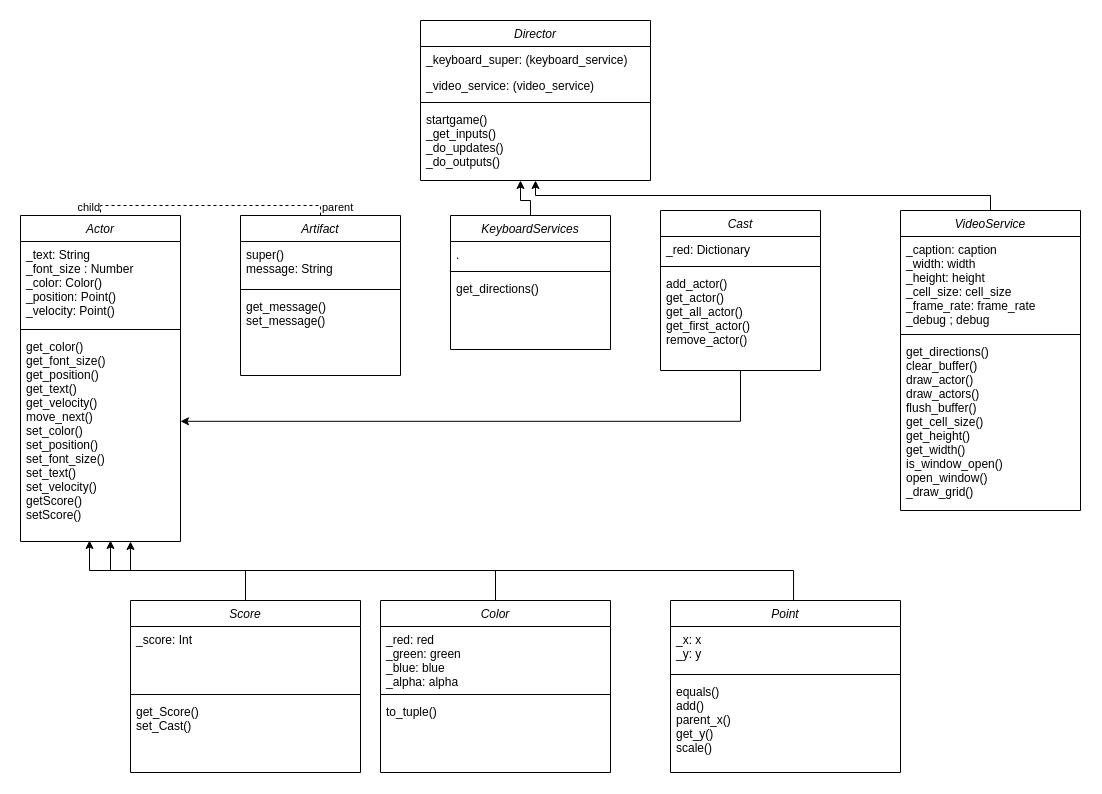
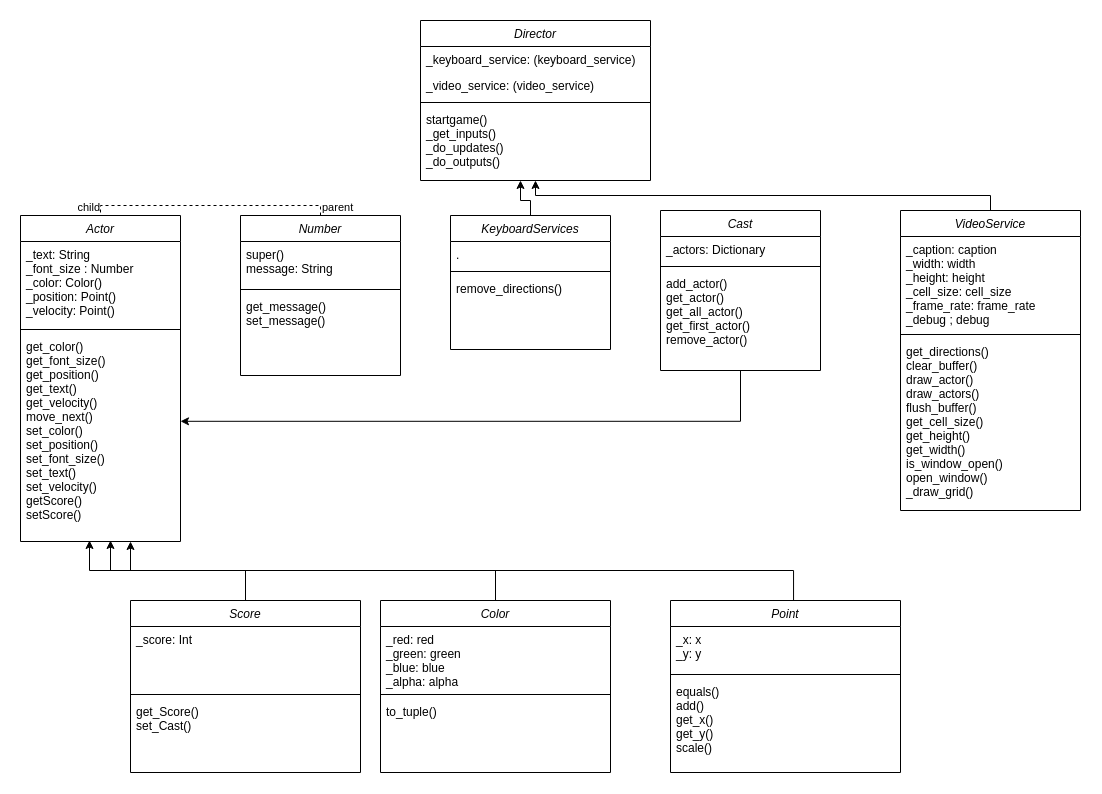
(539, 60) -> (544, 60)
(320, 229) -> (320, 229)
(714, 250) -> (724, 250)
(507, 289) -> (517, 289)
(701, 692) -> (701, 692)
